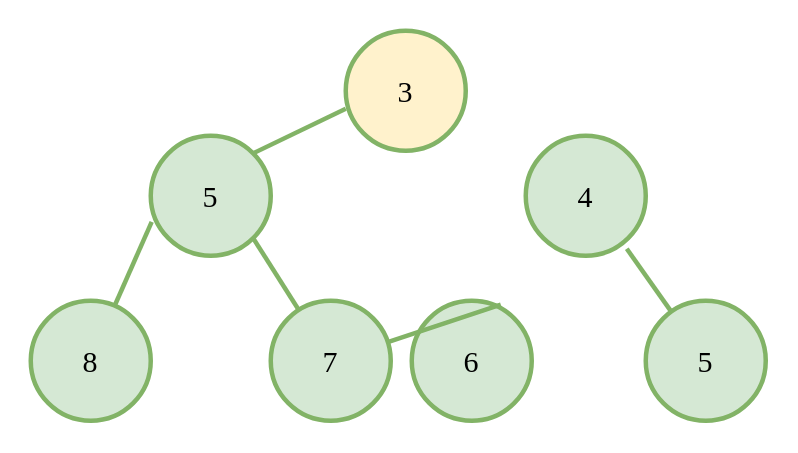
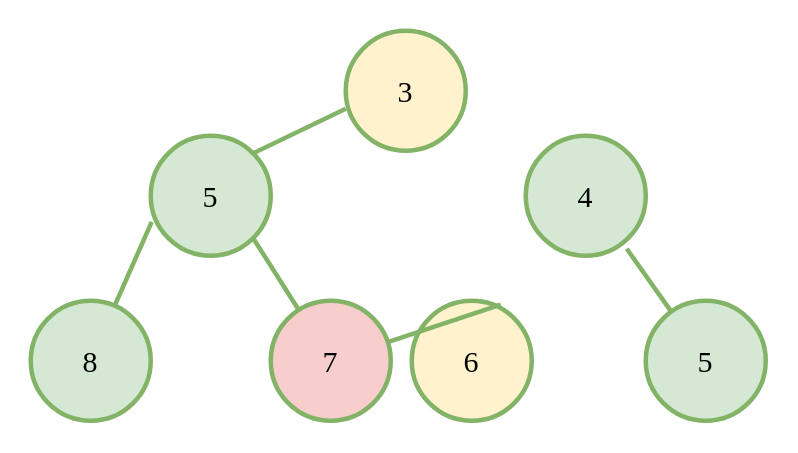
(331, 361) -> (331, 361)
(472, 361) -> (472, 361)
